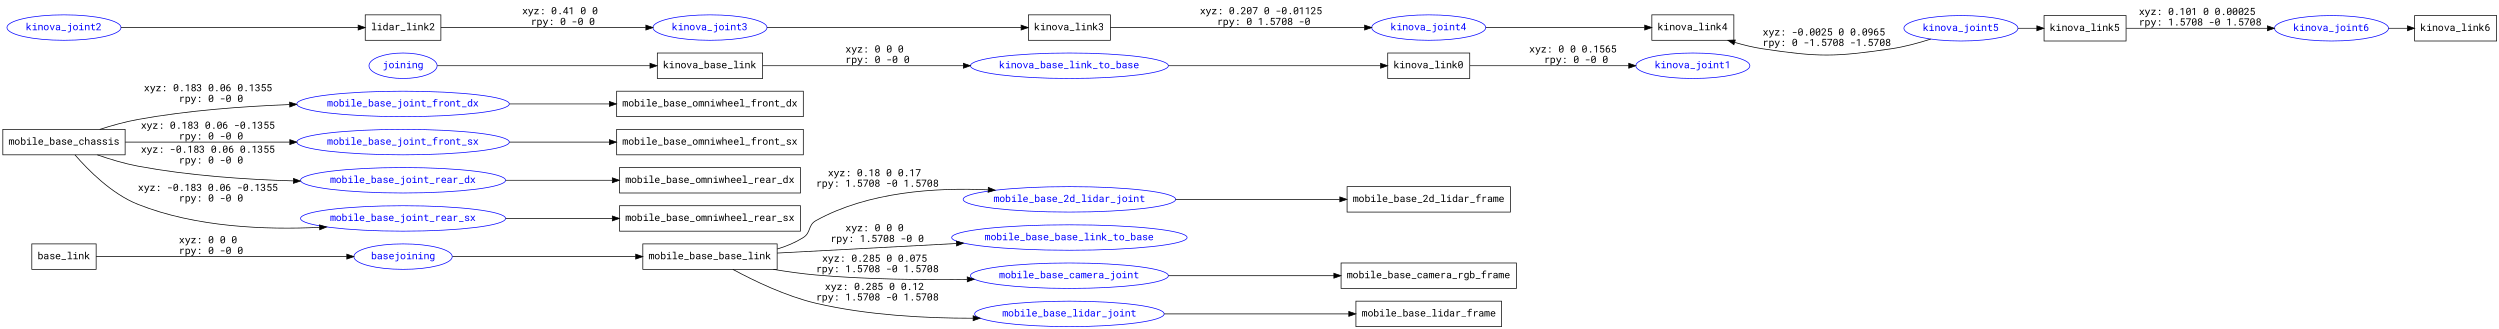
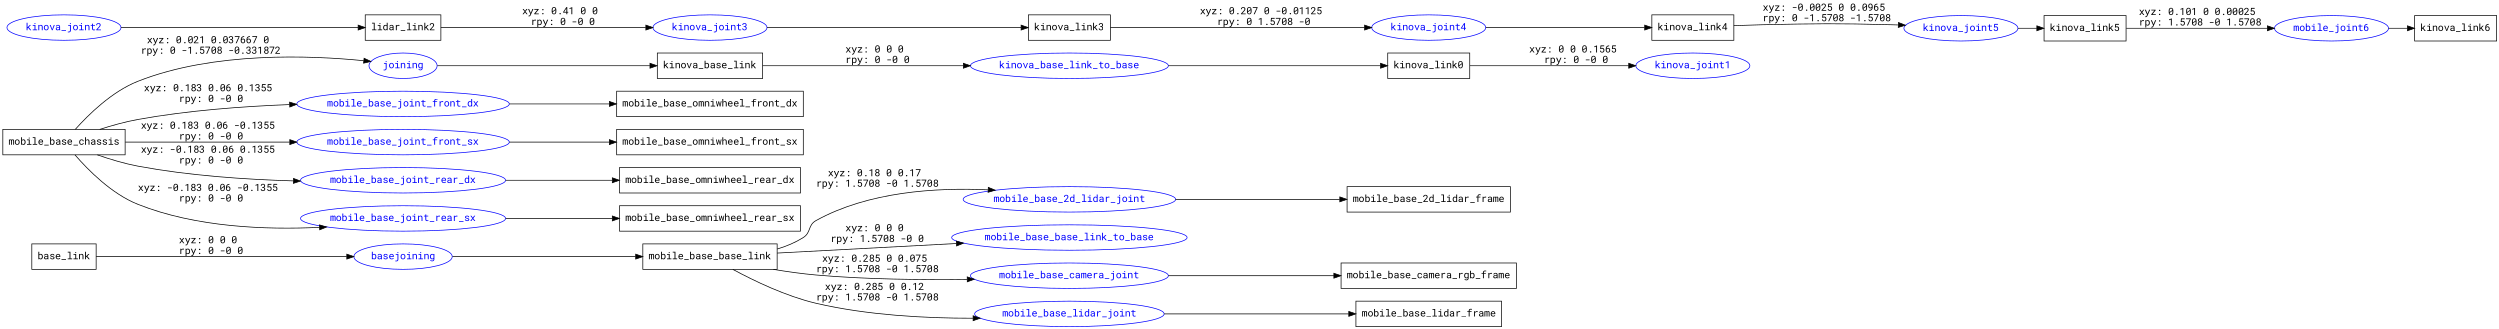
(2332, 28) -> (2332, 28)
(1833, 55) -> (1816, 24)
none -> (210, 63)
